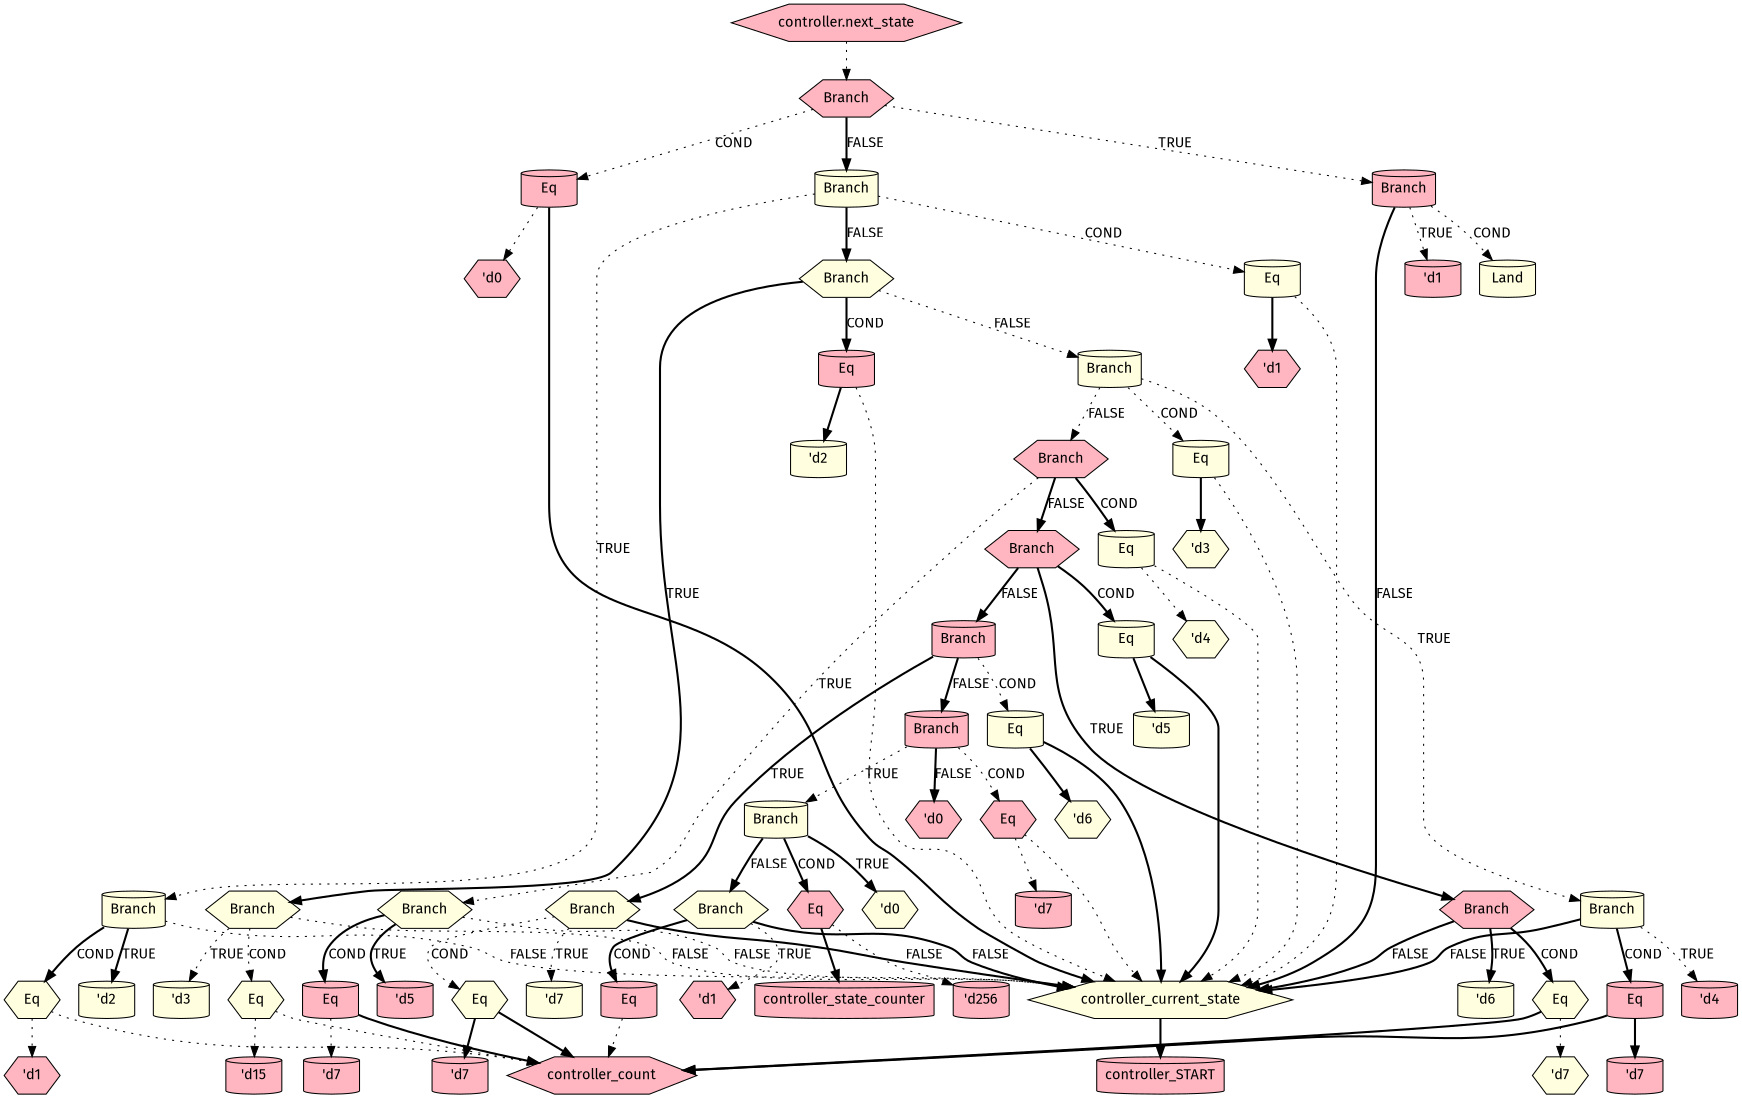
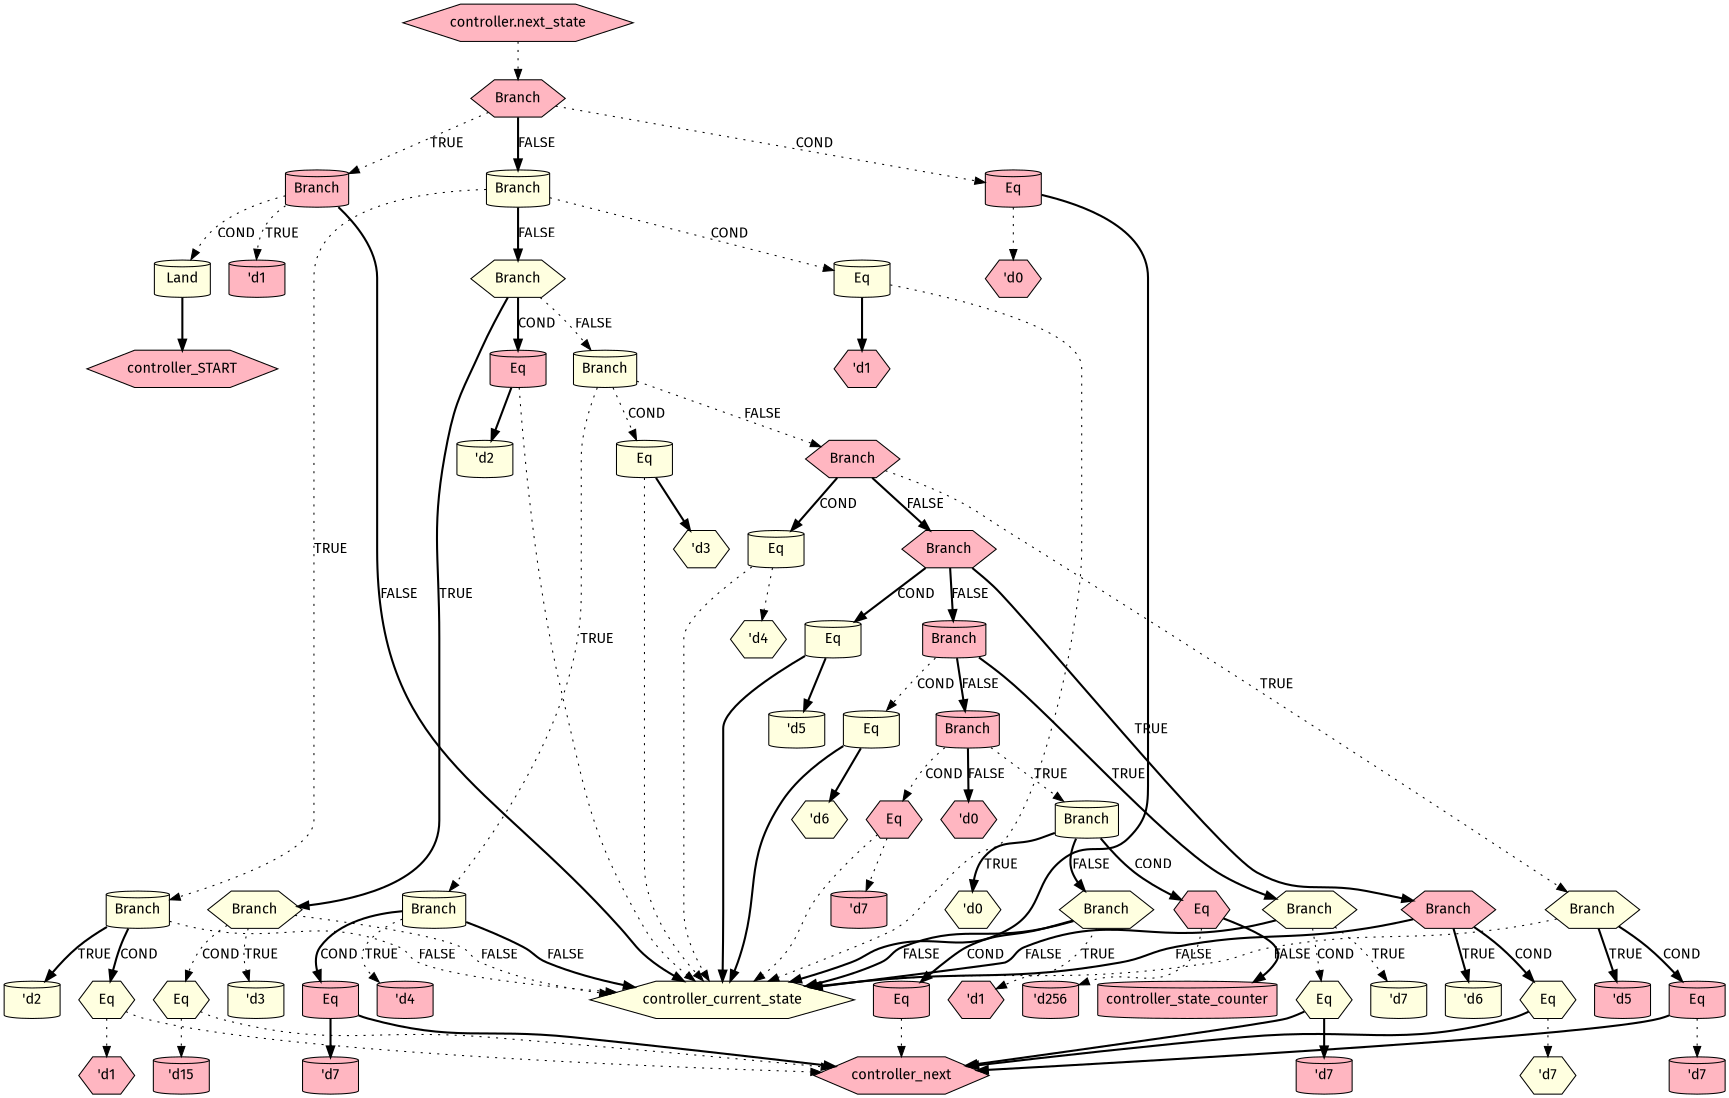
(1160, 1033) -> (182, 319)
(602, 1075) -> (901, 1075)
(1160, 1075) -> (182, 369)
